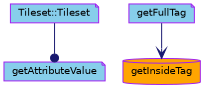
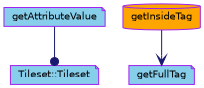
(162, 36) -> (162, 43)
(55, 39) -> (55, 42)
